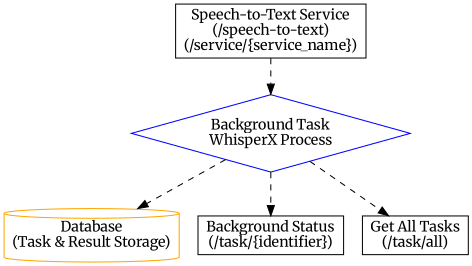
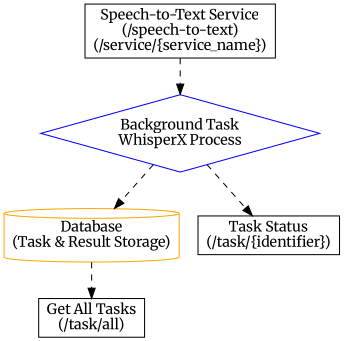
(345, 186) -> (92, 275)
(271, 235) -> (269, 235)
